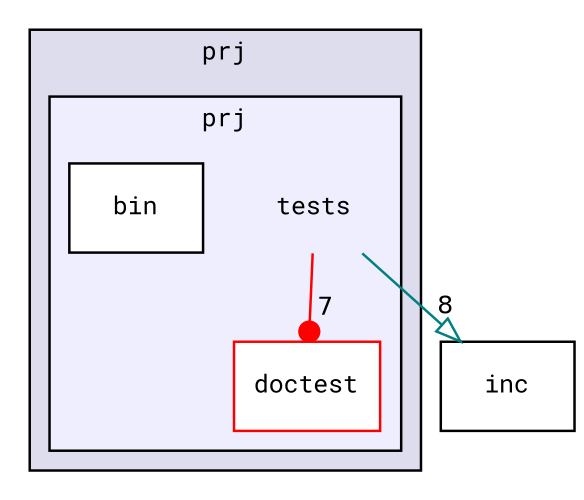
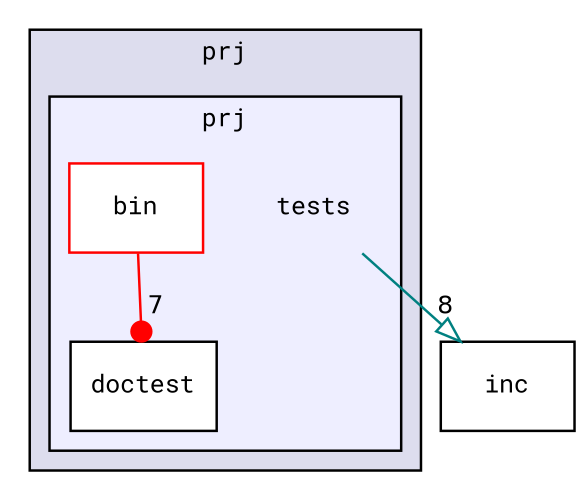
(136, 208) -> (136, 208)
(311, 287) -> (140, 287)
(307, 386) -> (144, 386)
